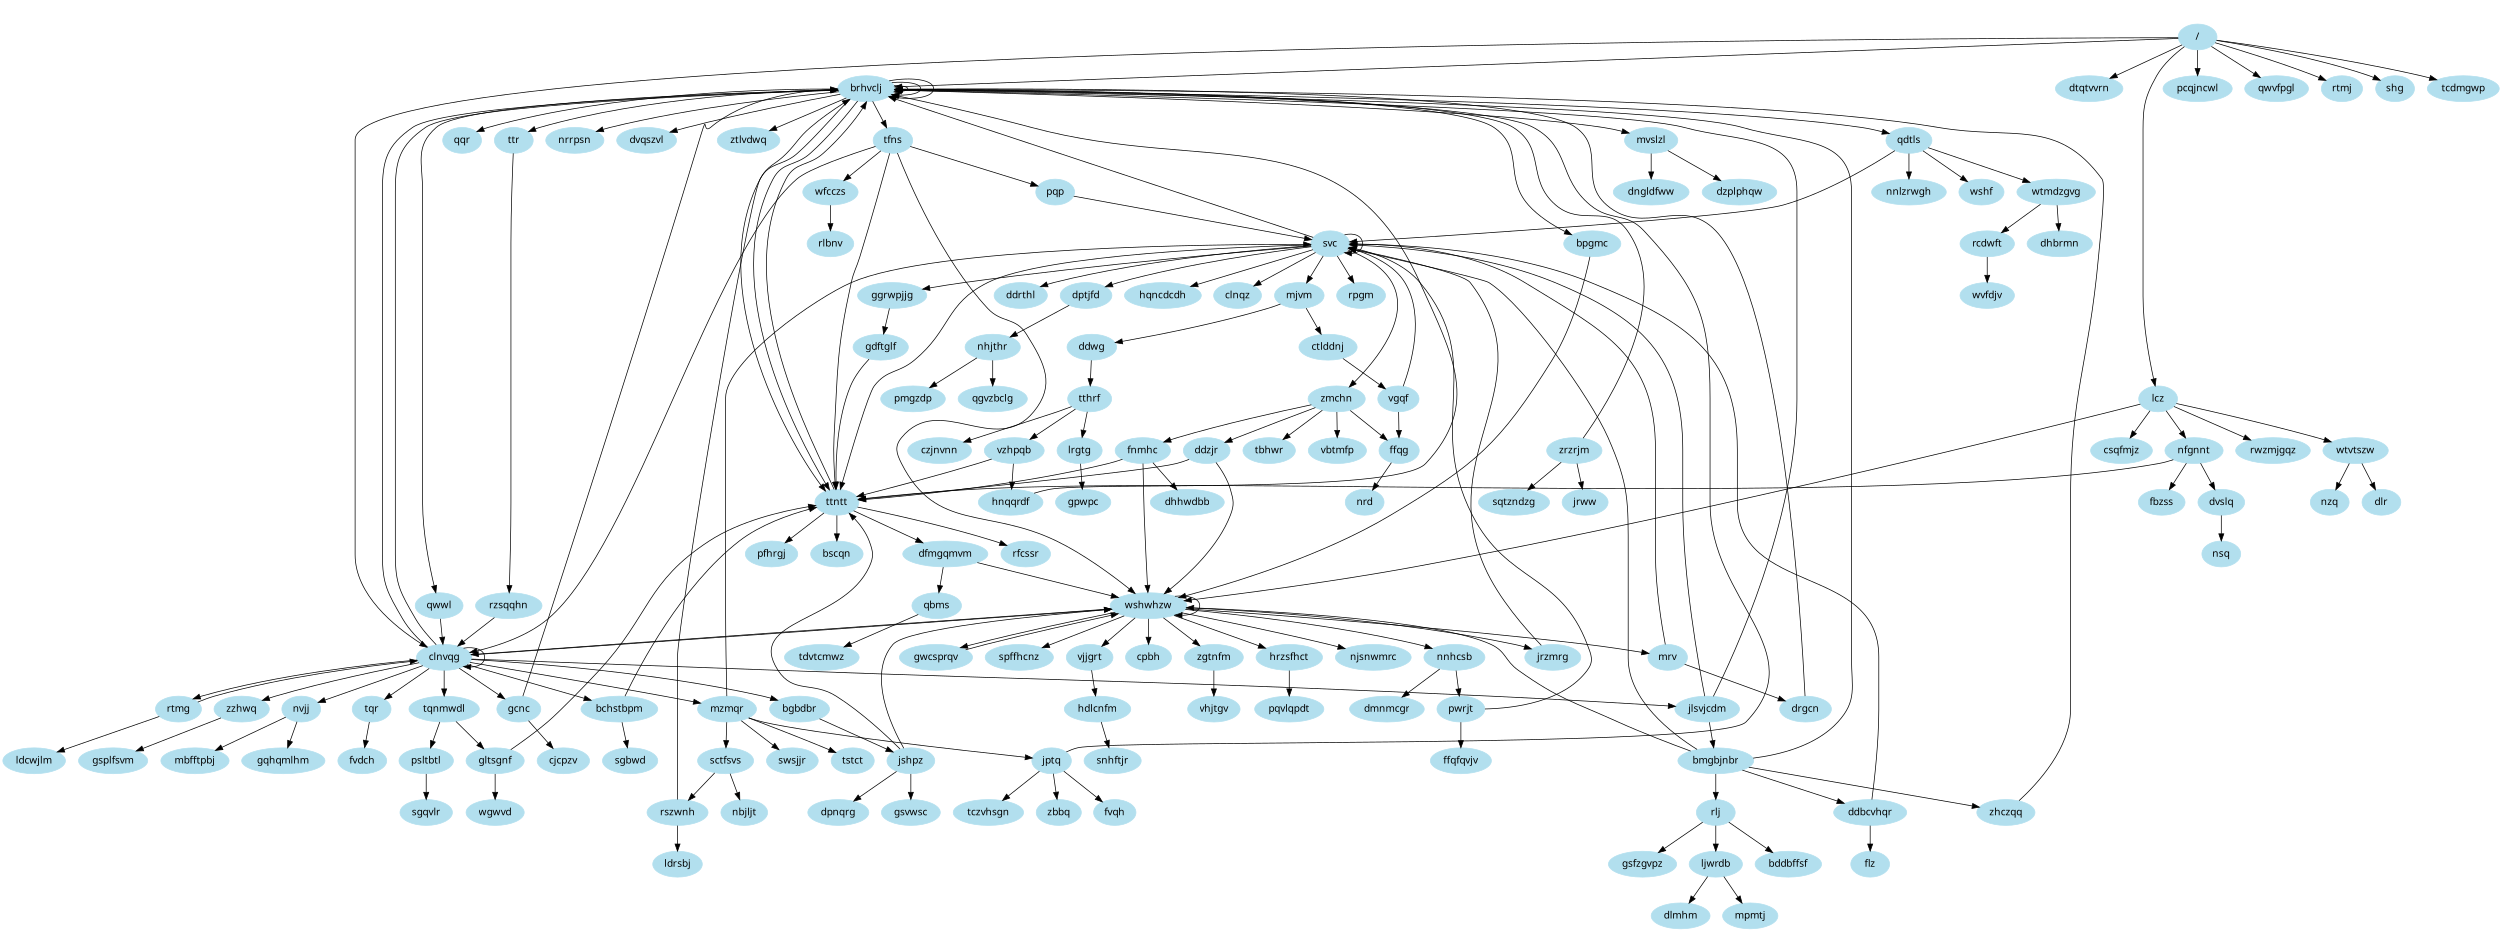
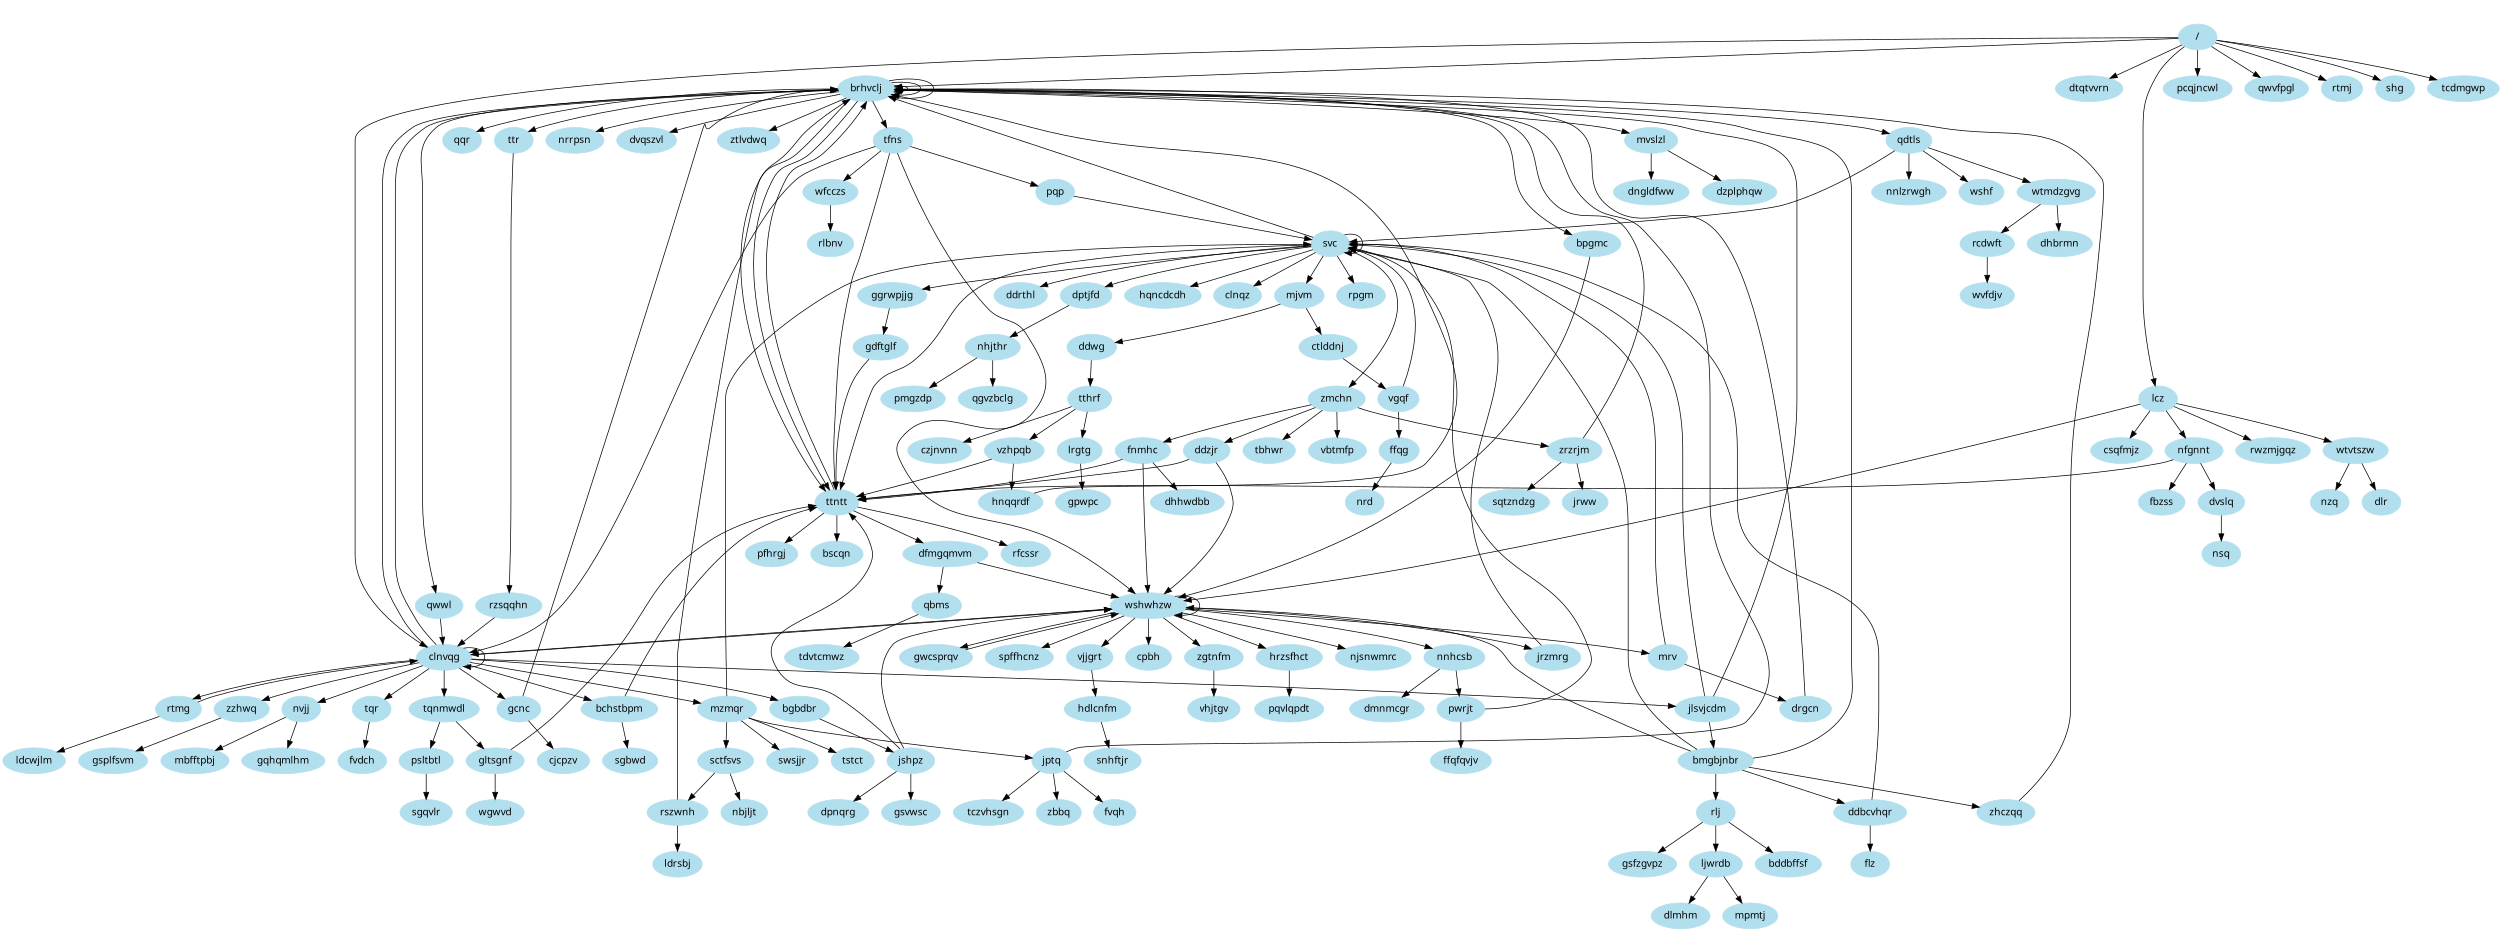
(1366, 423) -> (1444, 429)
